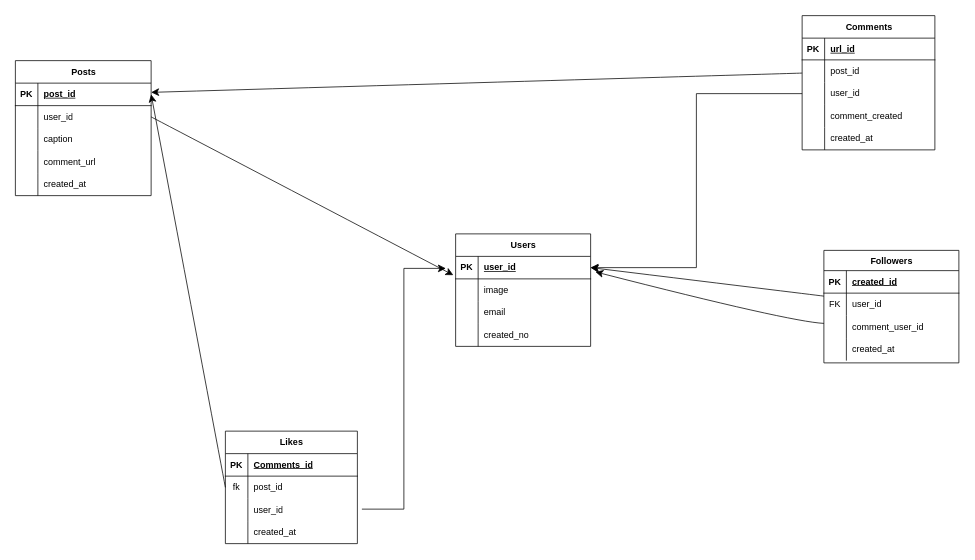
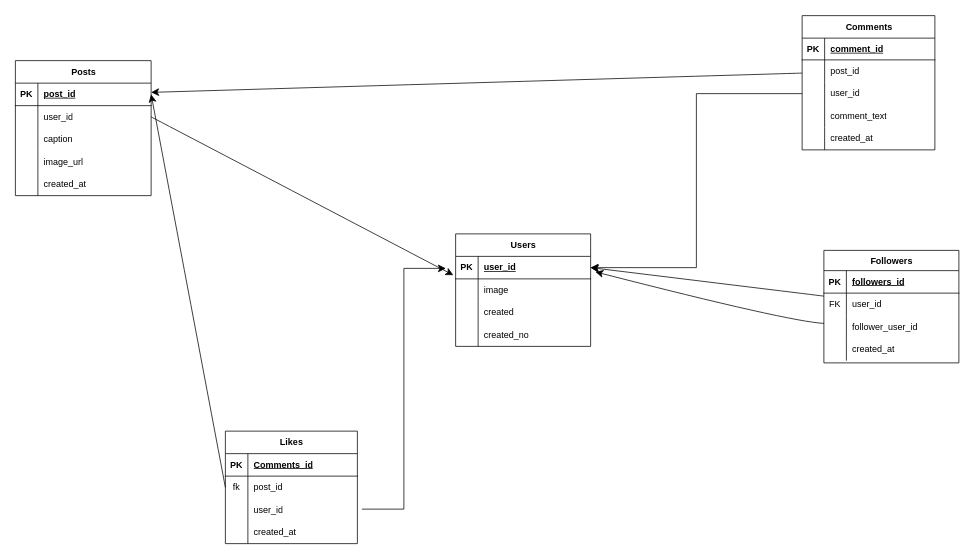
(843, 49) -> (855, 49)
(868, 116) -> (861, 116)
(70, 162) -> (64, 162)
(876, 282) -> (879, 282)
(494, 312) -> (502, 312)
(889, 327) -> (889, 327)
